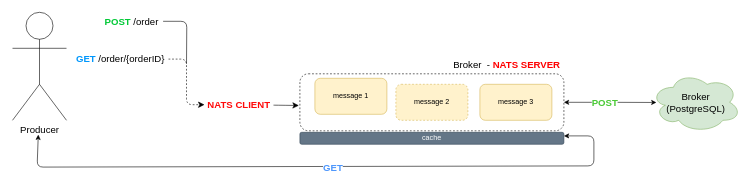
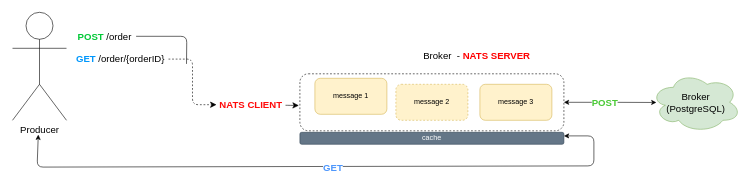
(133, 21) -> (106, 36)
(507, 65) -> (477, 56)
(239, 105) -> (251, 105)
